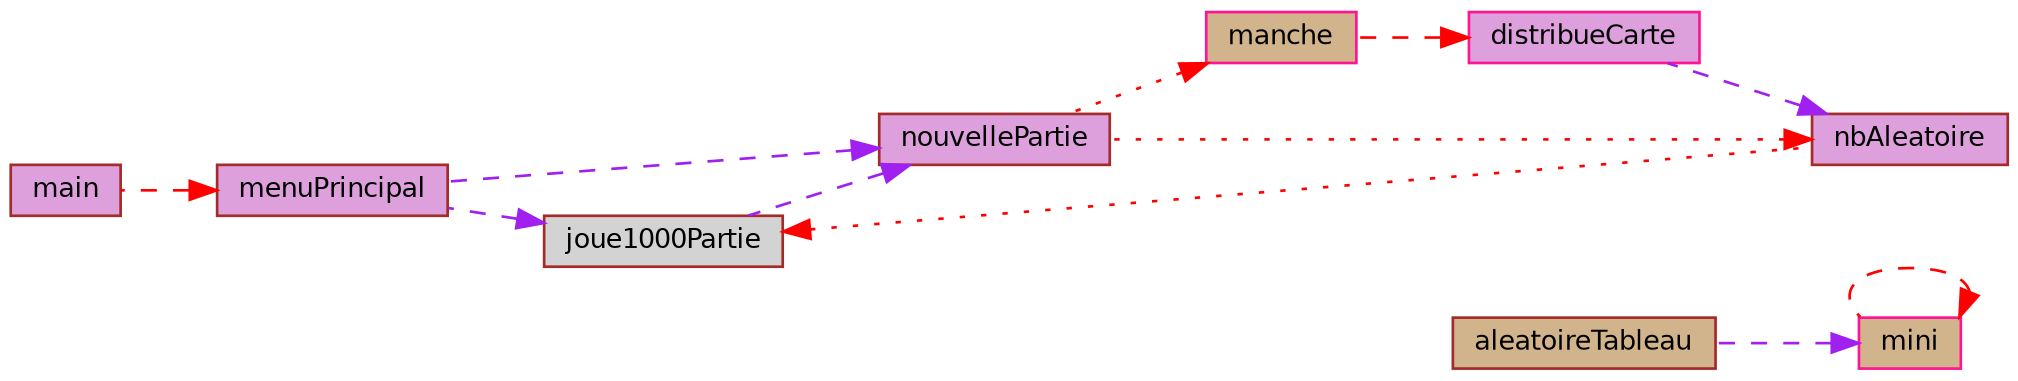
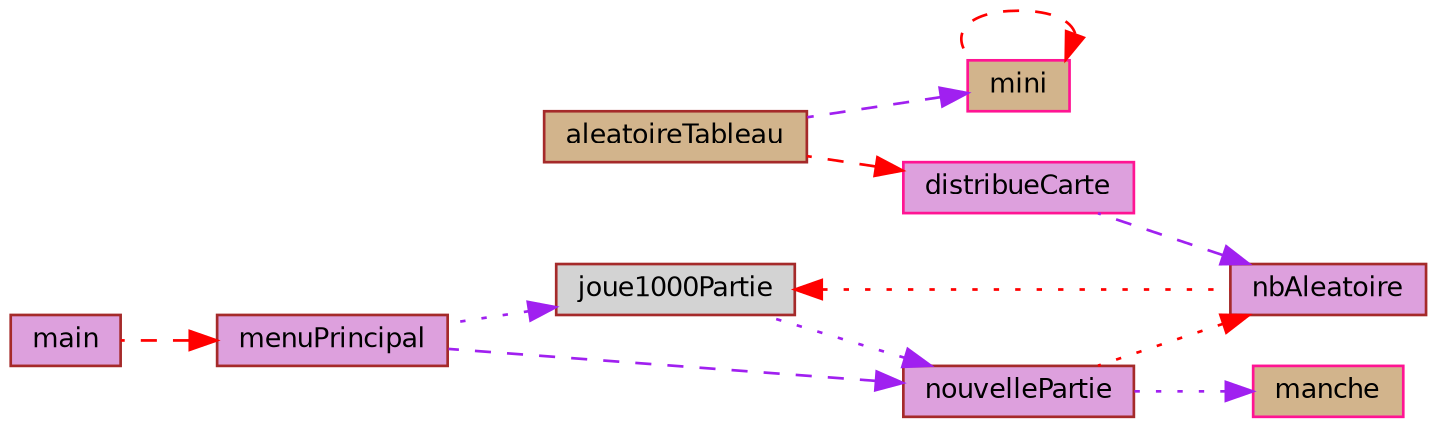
(1399, 38) -> (841, 161)
(1125, 93) -> (1180, 391)
(816, 194) -> (834, 336)
(483, 213) -> (489, 317)
